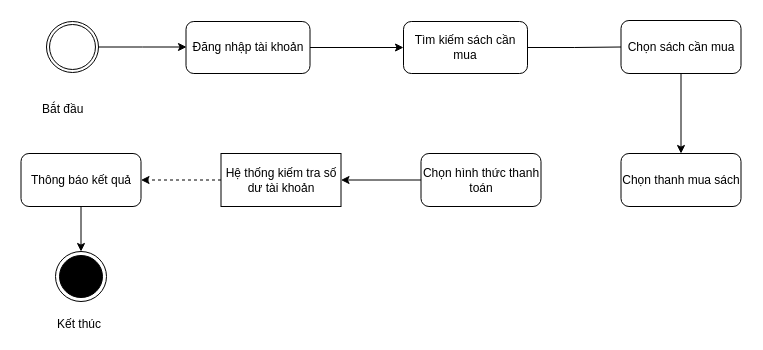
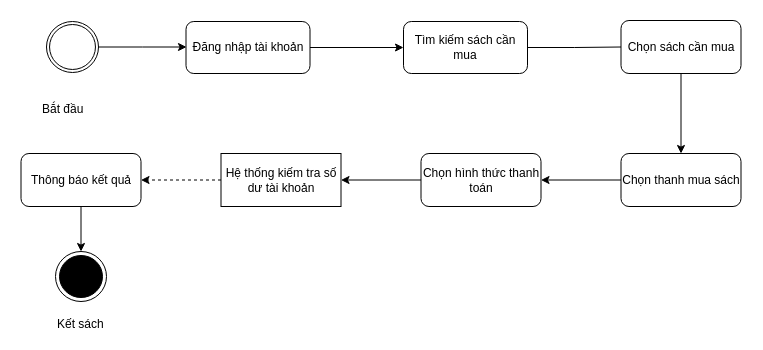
none -> (585, 180)
(83, 325) -> (83, 325)
